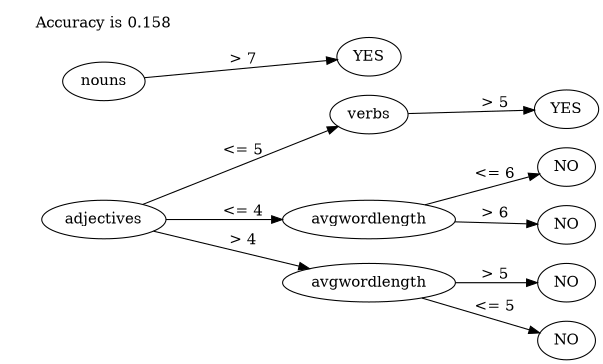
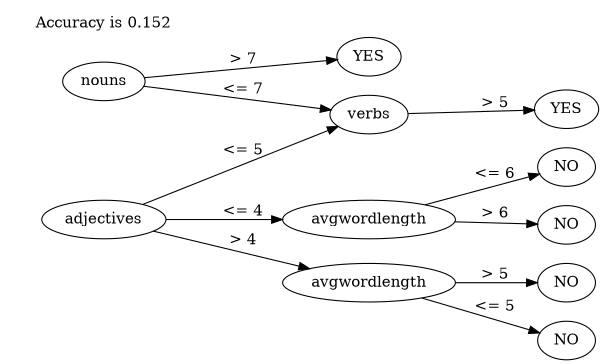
(104, 24) -> (104, 24)
none -> (232, 97)
